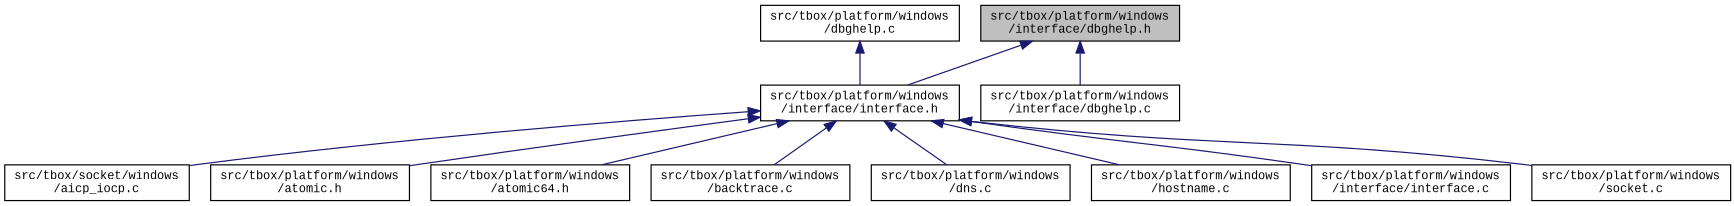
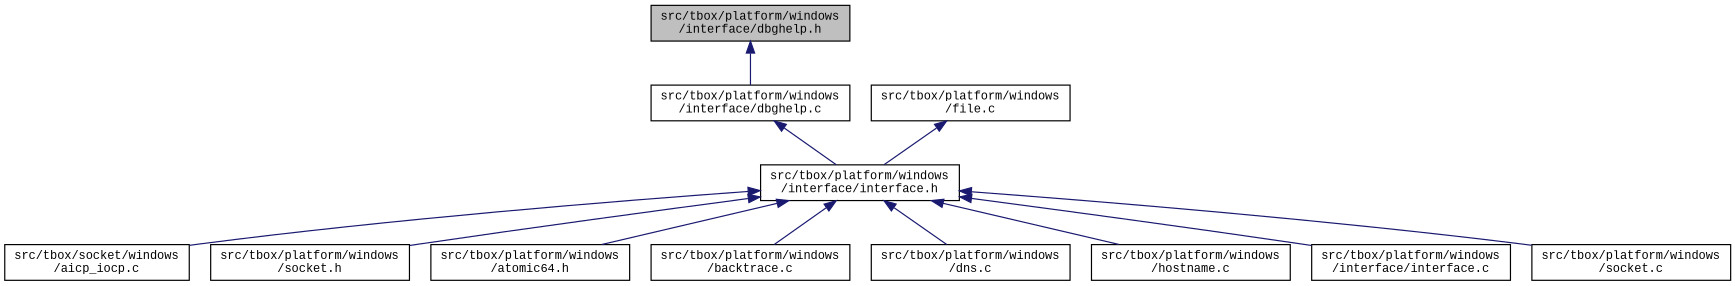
(860, 23) -> (971, 103)
(964, 65) -> (810, 146)
(310, 183) -> (310, 262)
